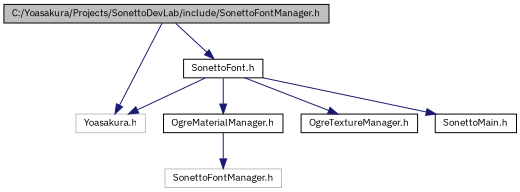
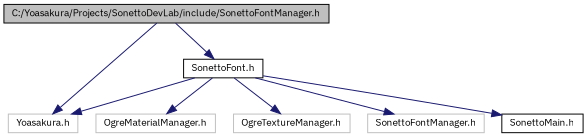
(223, 123) -> (156, 123)
(359, 123) -> (292, 123)
(223, 146) -> (320, 95)
